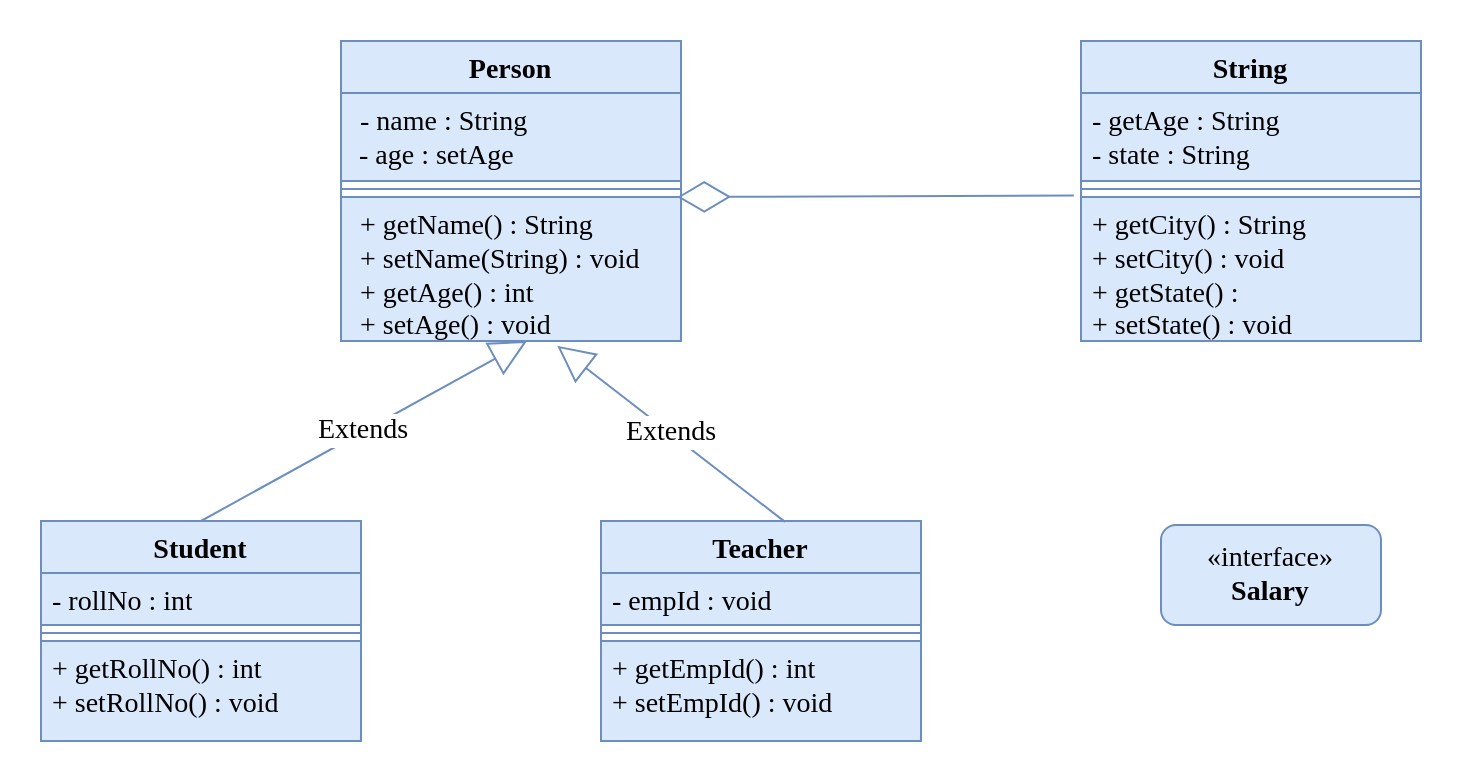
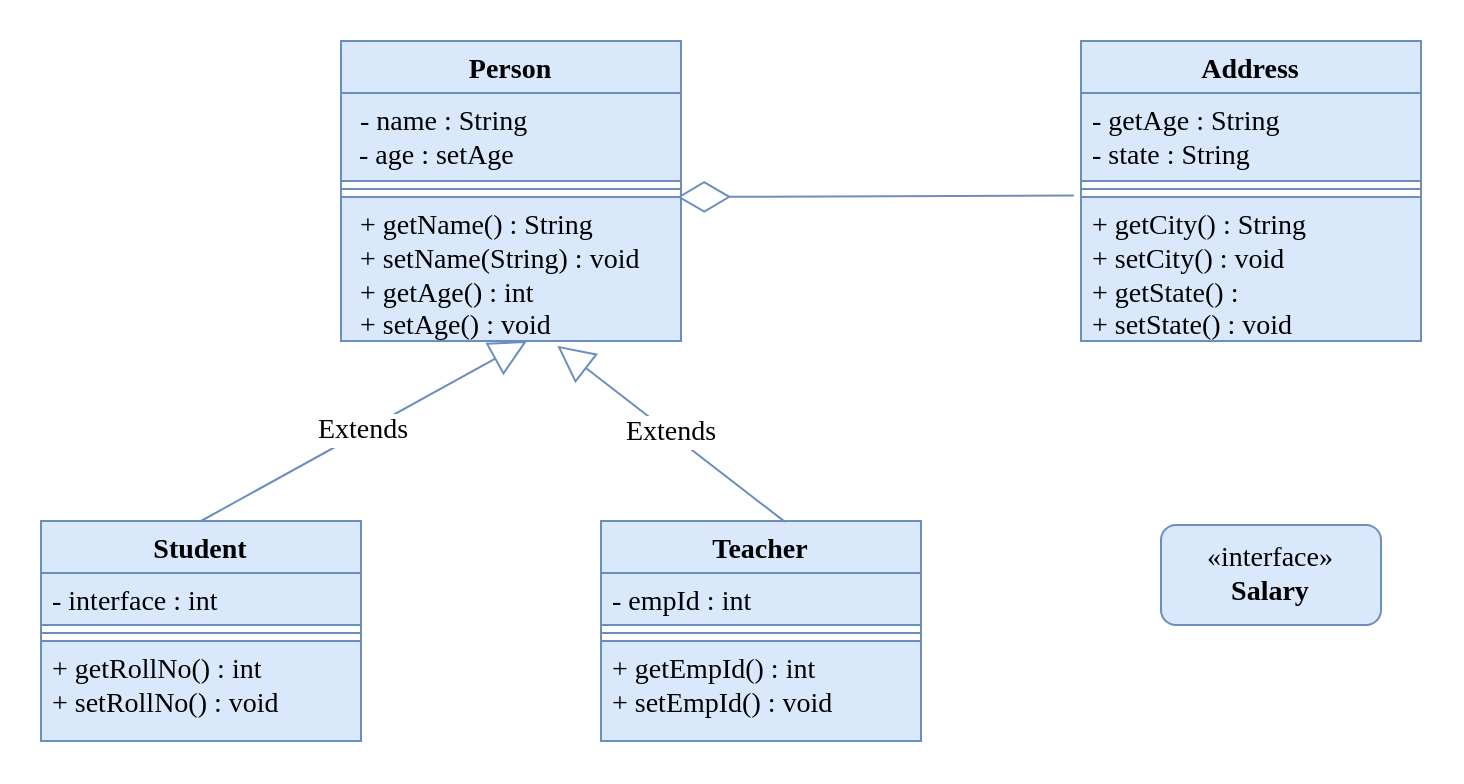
(1251, 72) -> (1251, 72)
(137, 604) -> (164, 604)
(705, 604) -> (697, 604)
